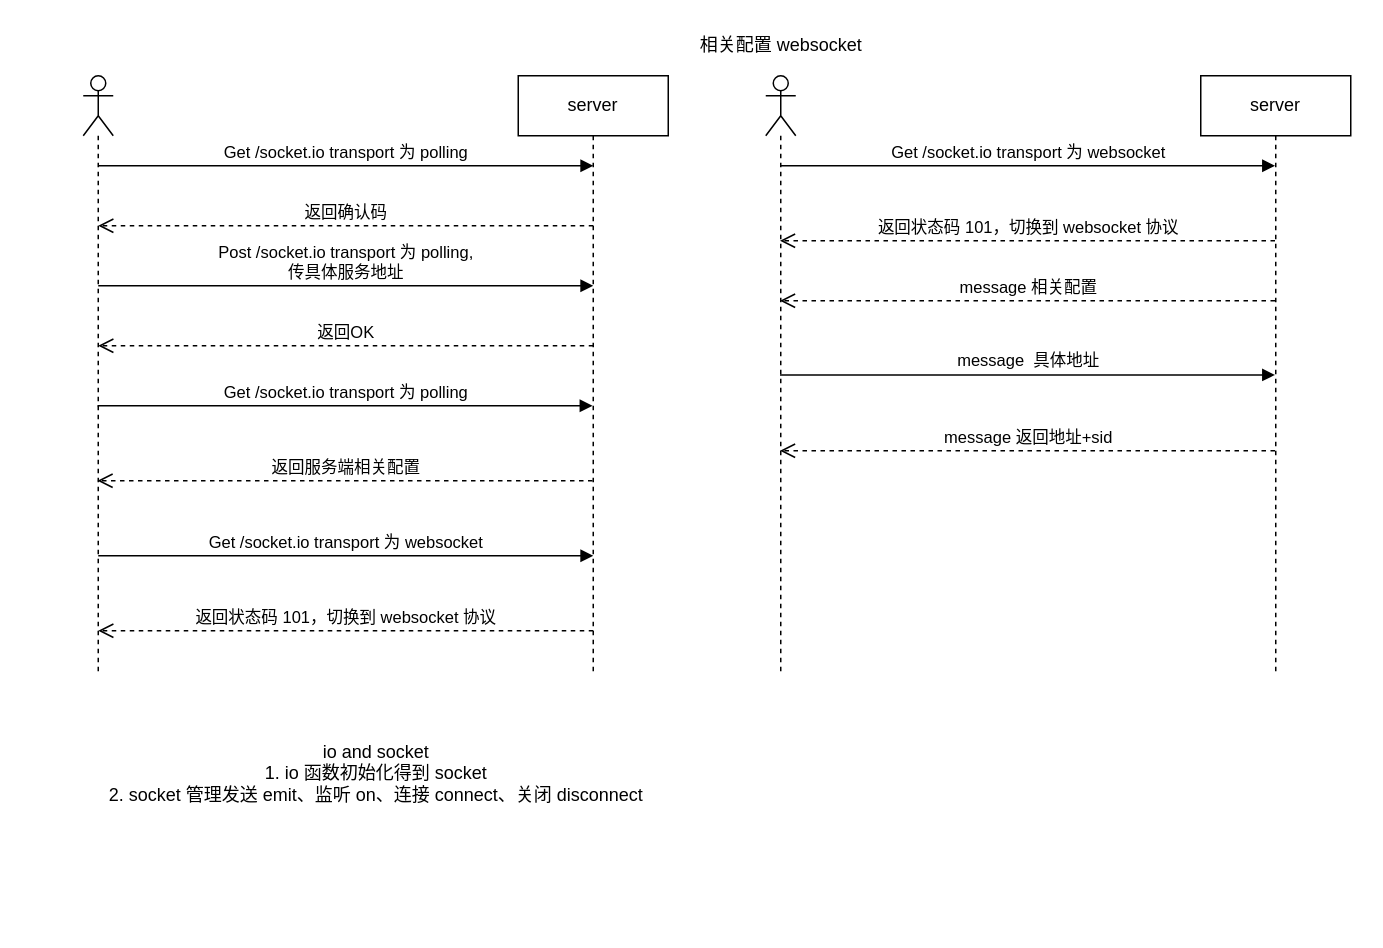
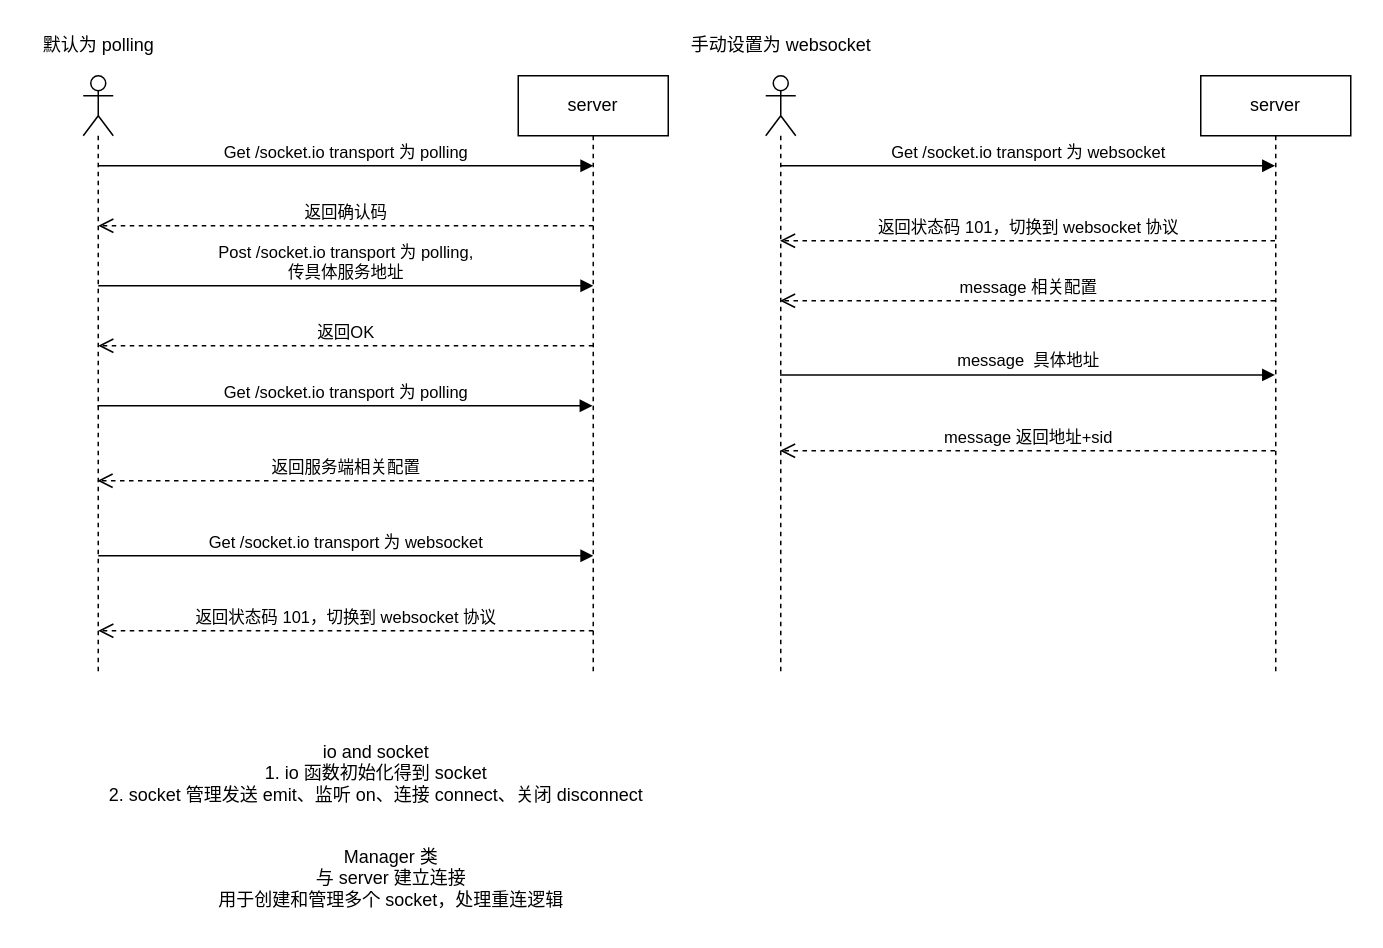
none -> (98, 46)
(782, 46) -> (782, 46)
none -> (391, 878)
